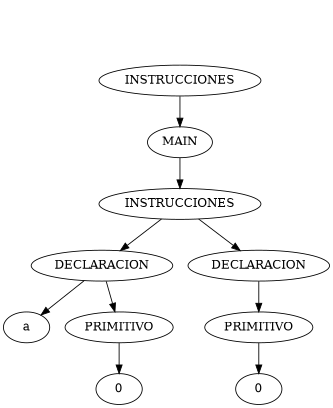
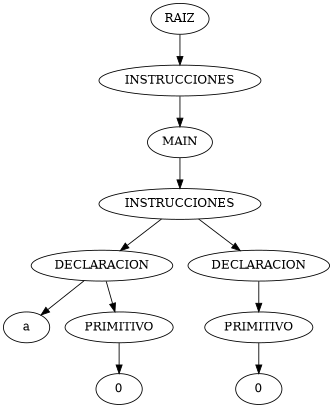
none -> (180, 19)
